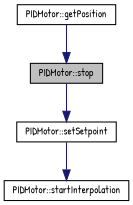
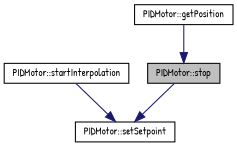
(66, 156) -> (92, 99)
